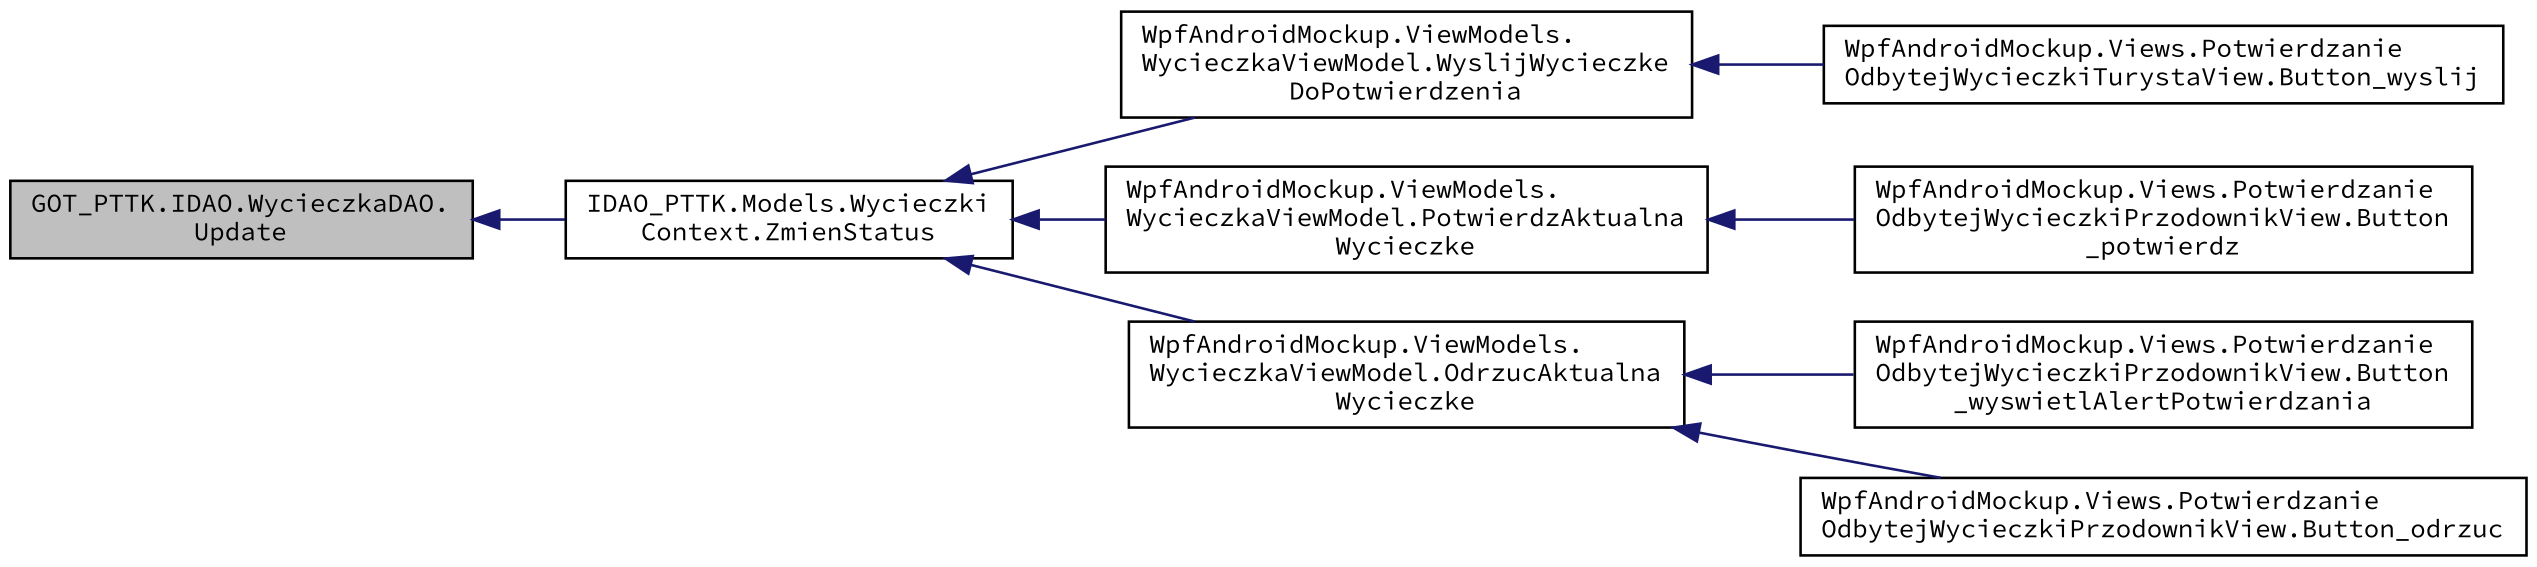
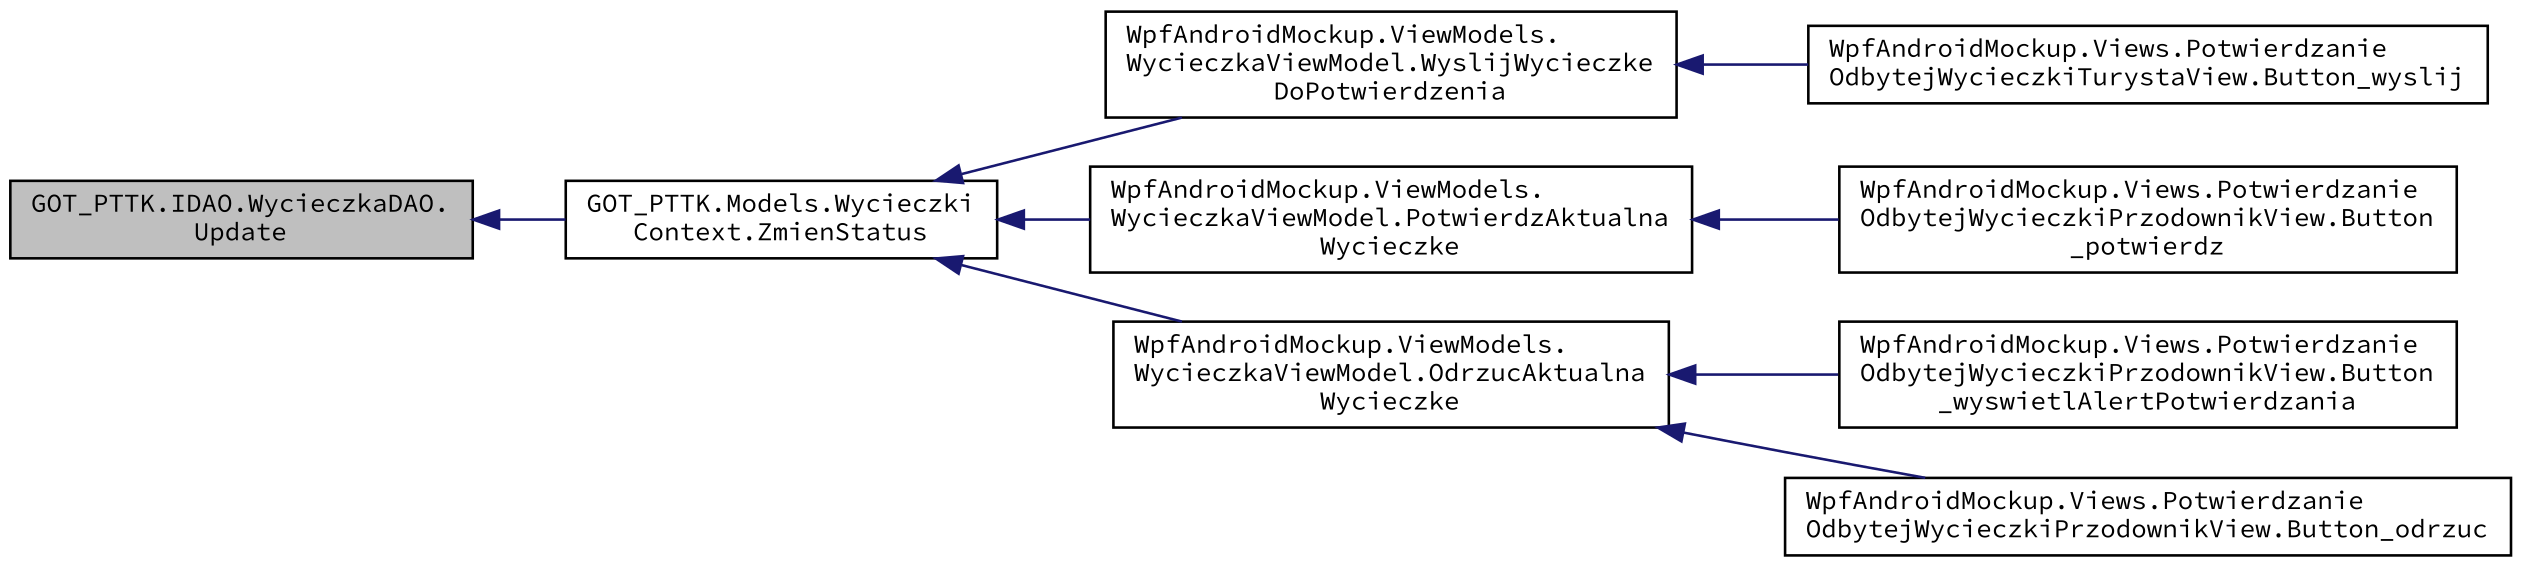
(789, 220) -> (781, 220)
